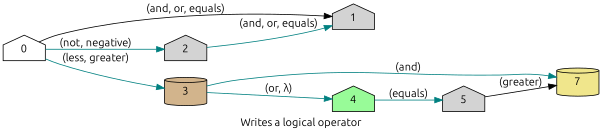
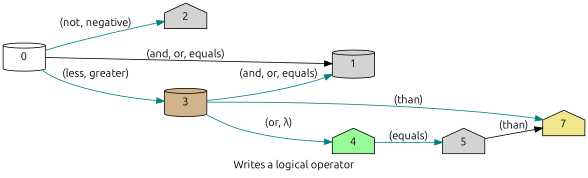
(353, 18) -> (353, 64)
(266, 40) -> (267, 92)
(24, 49) -> (24, 57)
(409, 68) -> (409, 100)
(521, 82) -> (514, 126)
(578, 82) -> (564, 124)
